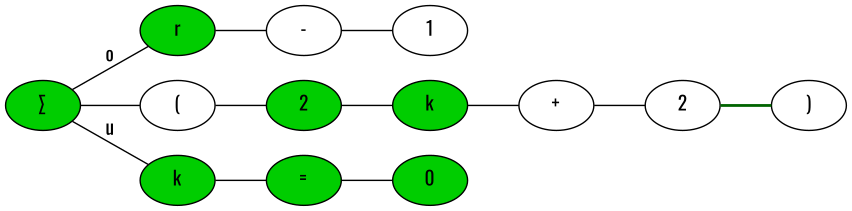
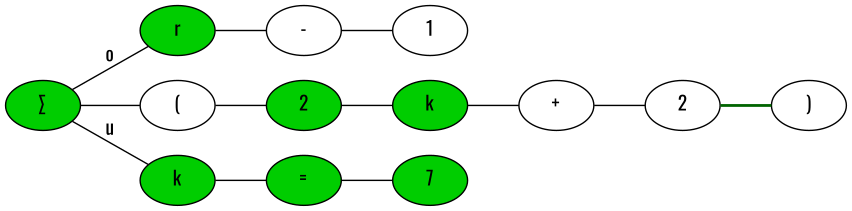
(430, 180) -> (430, 180)
